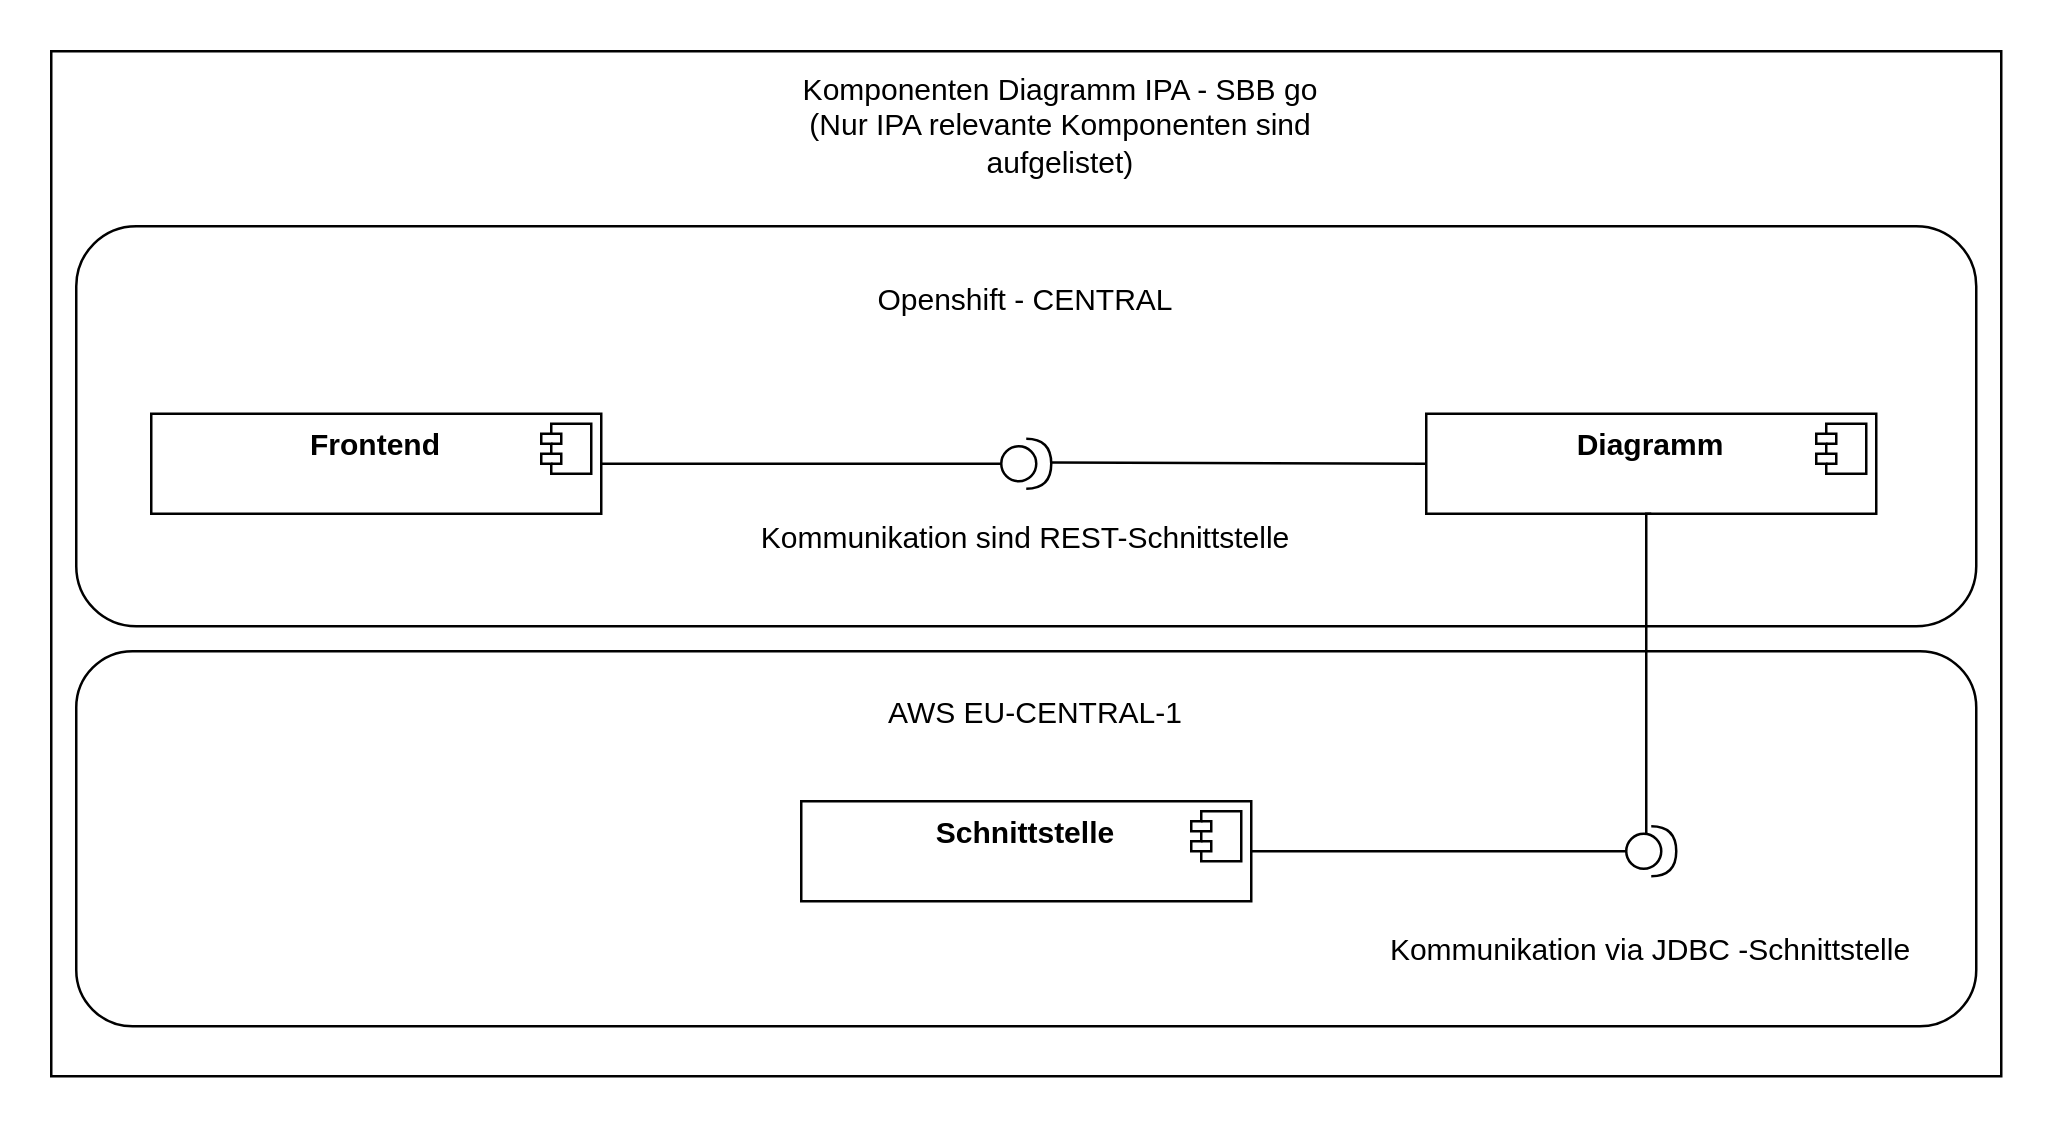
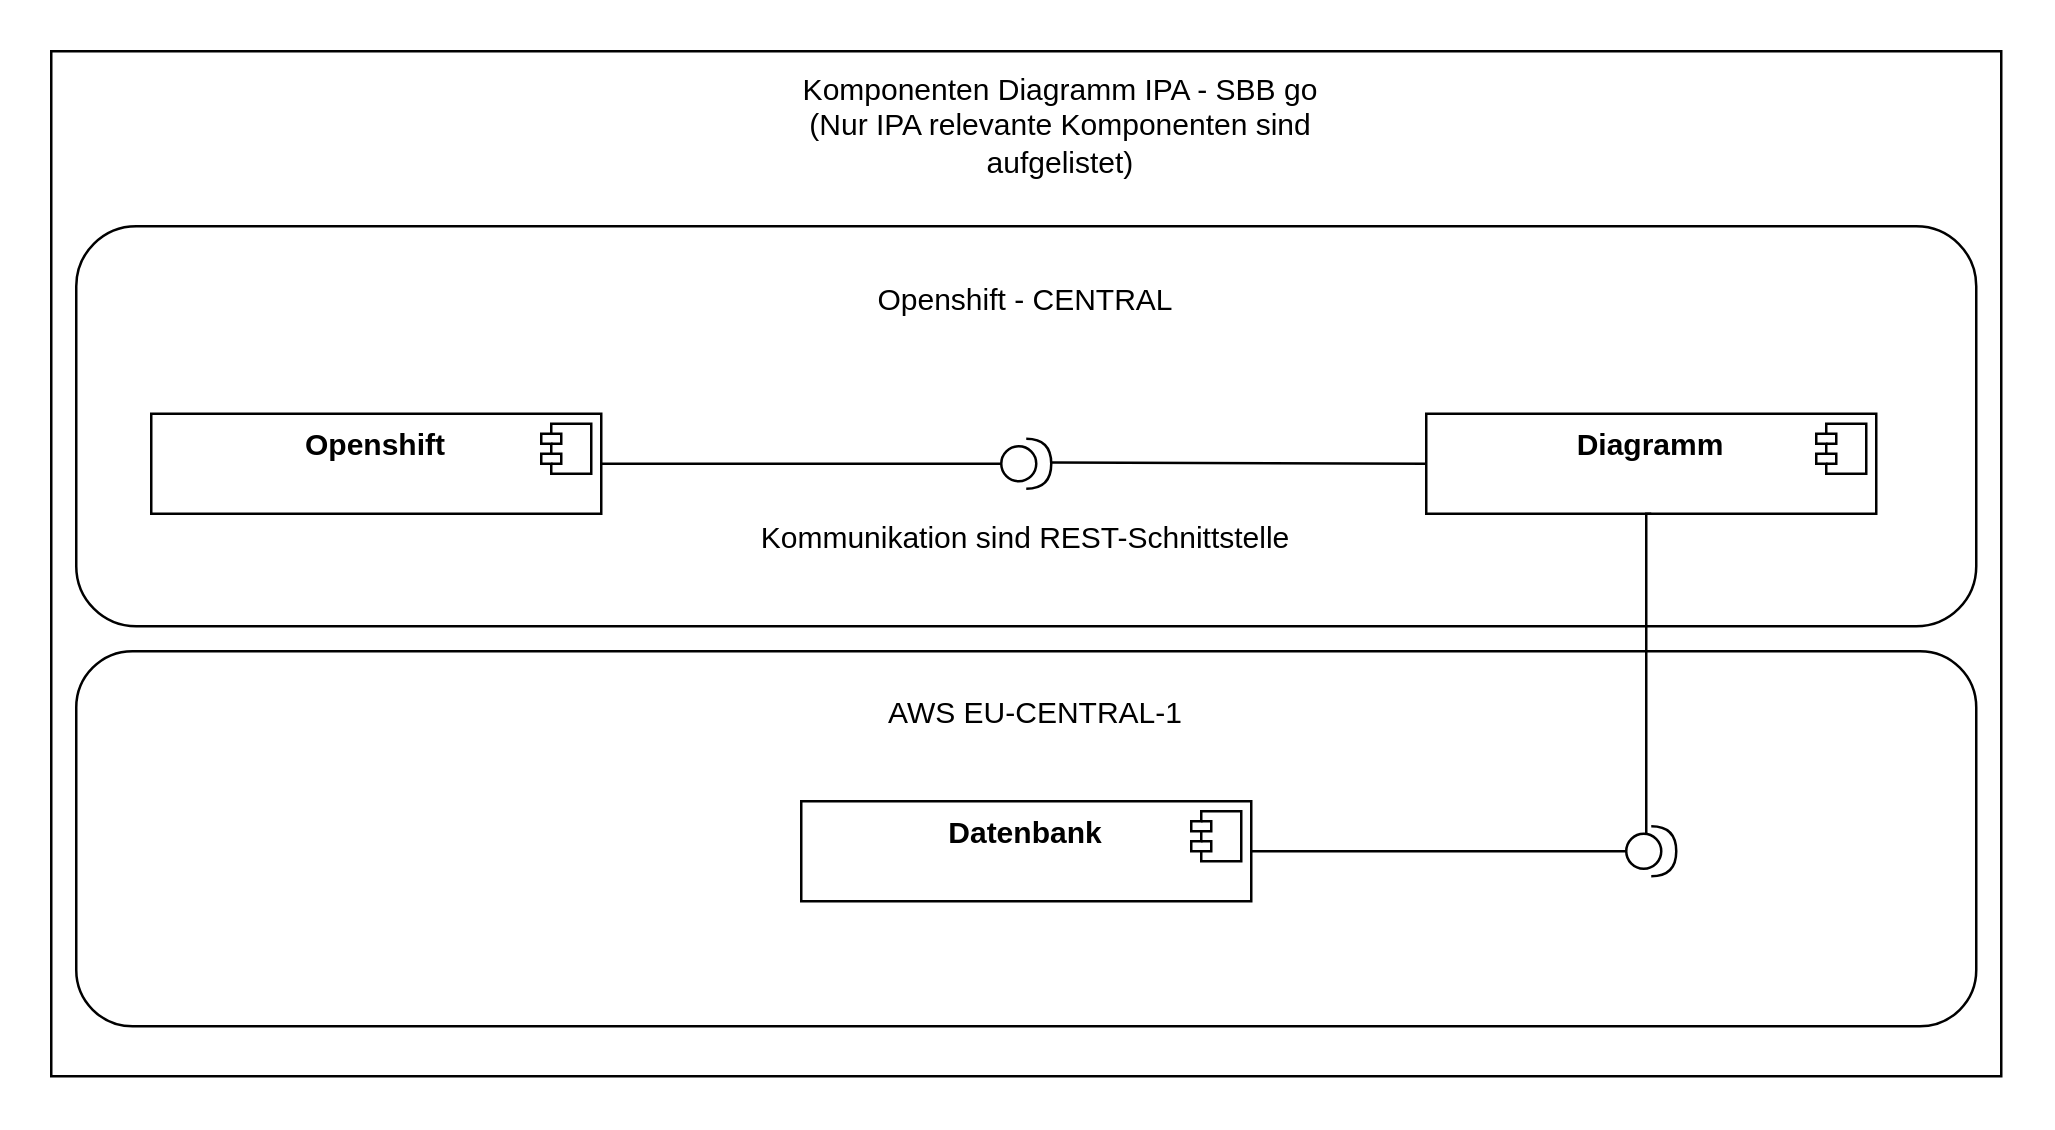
(218, 414) -> (223, 414)
(899, 801) -> (877, 801)
(1651, 951) -> none
